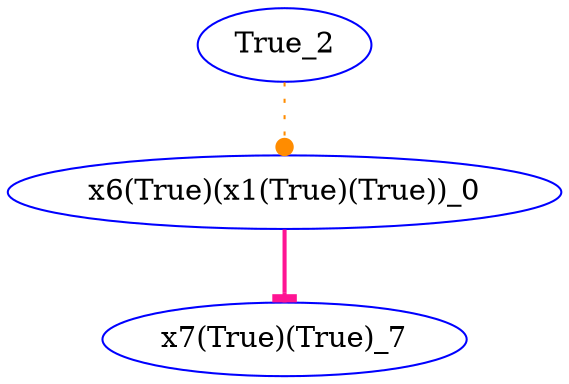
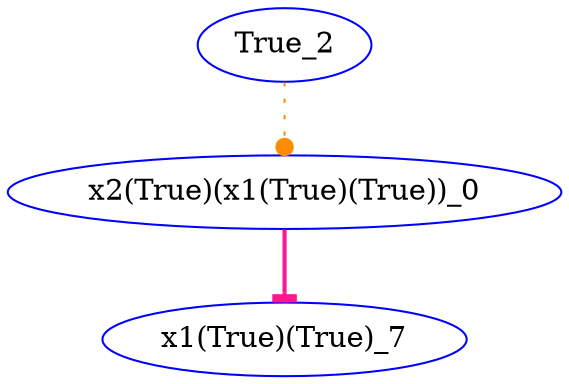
(285, 192) -> (285, 192)
(285, 339) -> (285, 339)
